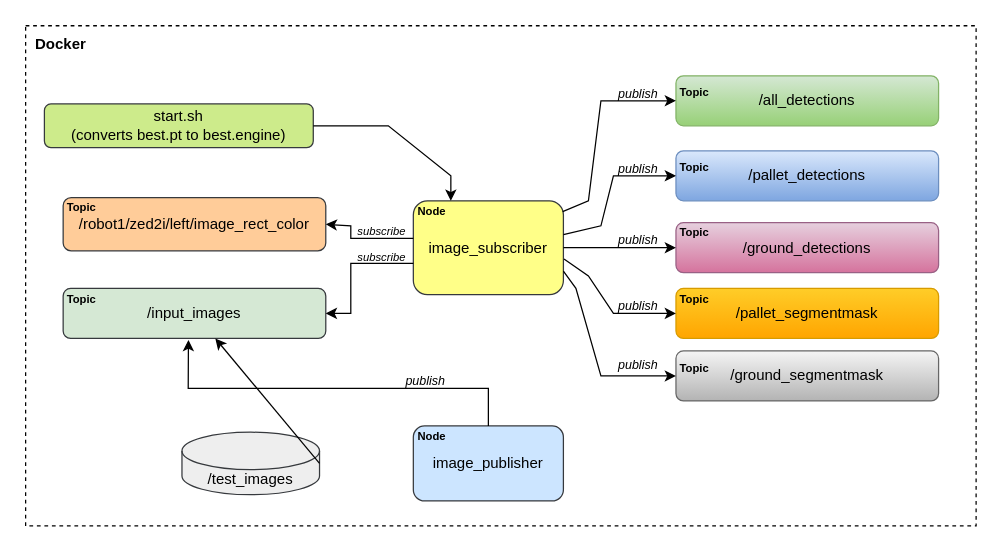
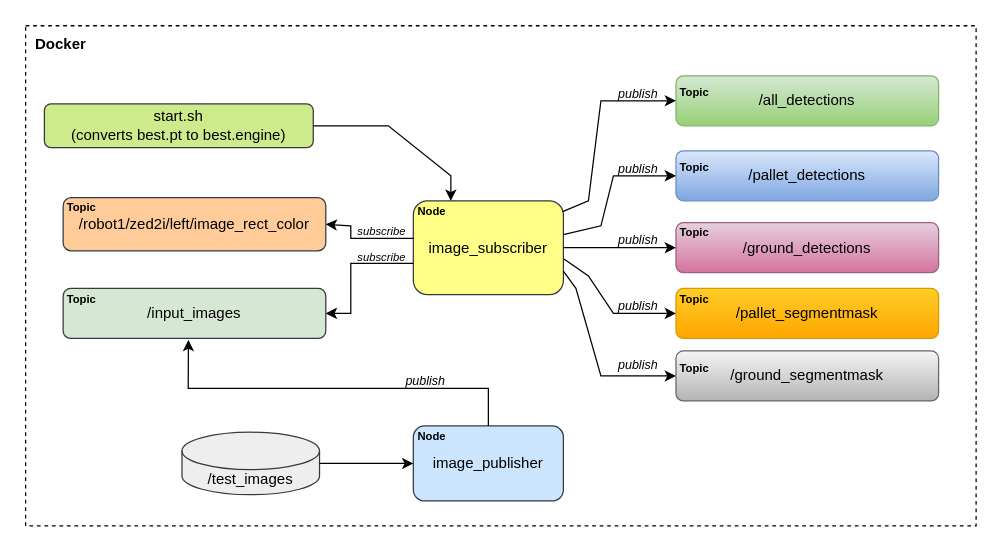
(270, 404) -> (362, 463)
